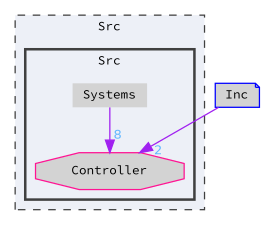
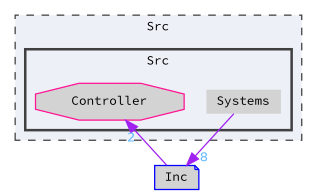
(110, 124) -> (215, 135)
